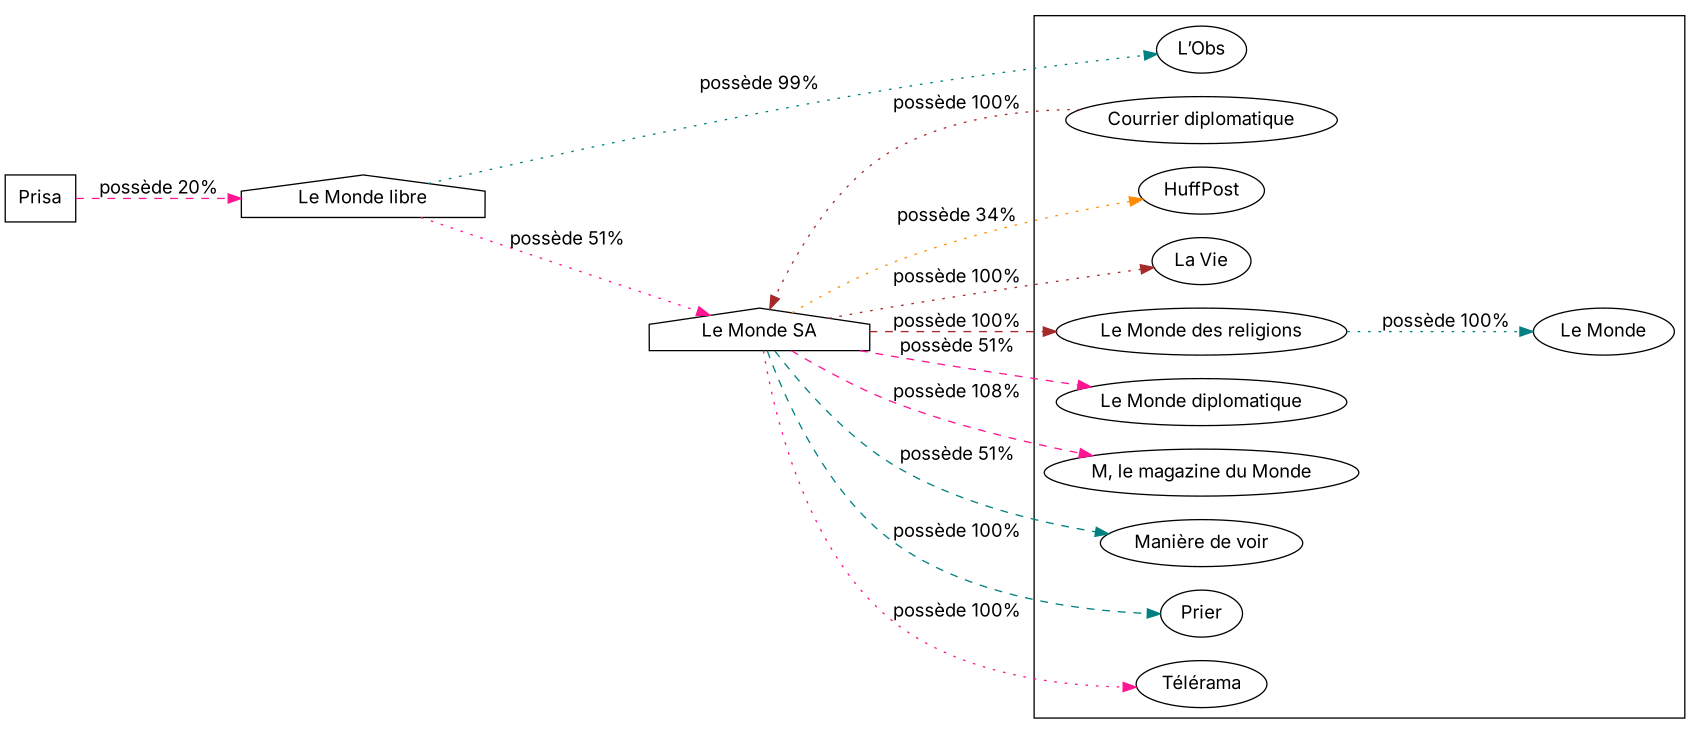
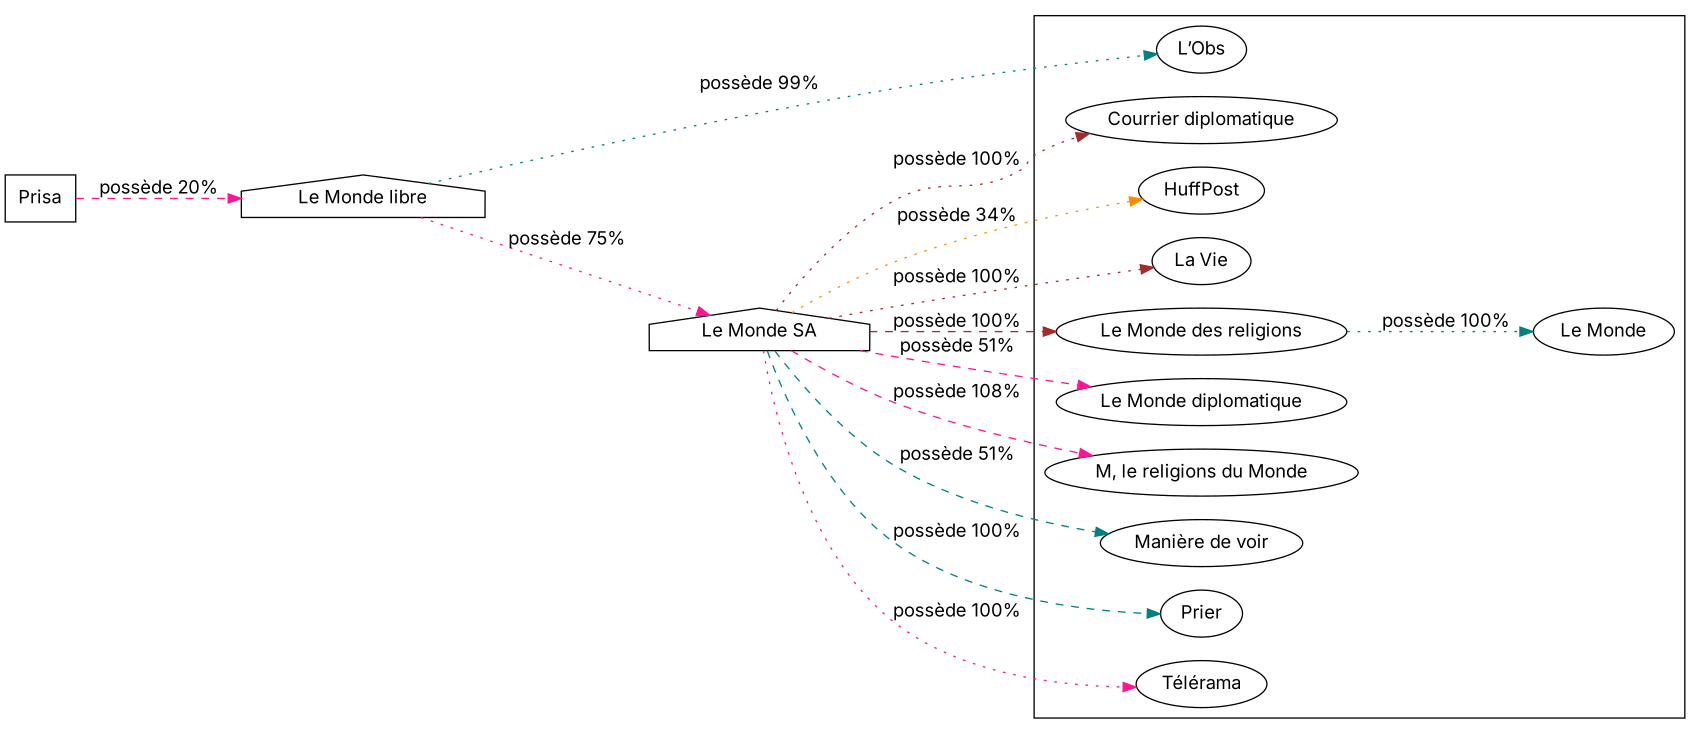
(894, 150) -> (911, 193)
(567, 240) -> (567, 240)
(1202, 473) -> (1202, 473)
